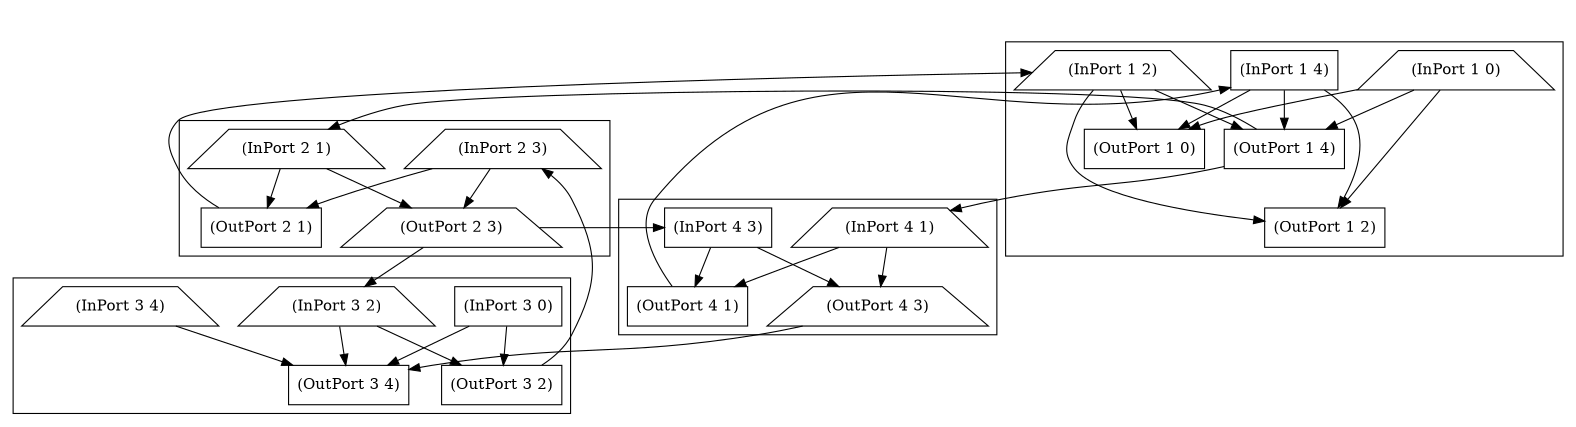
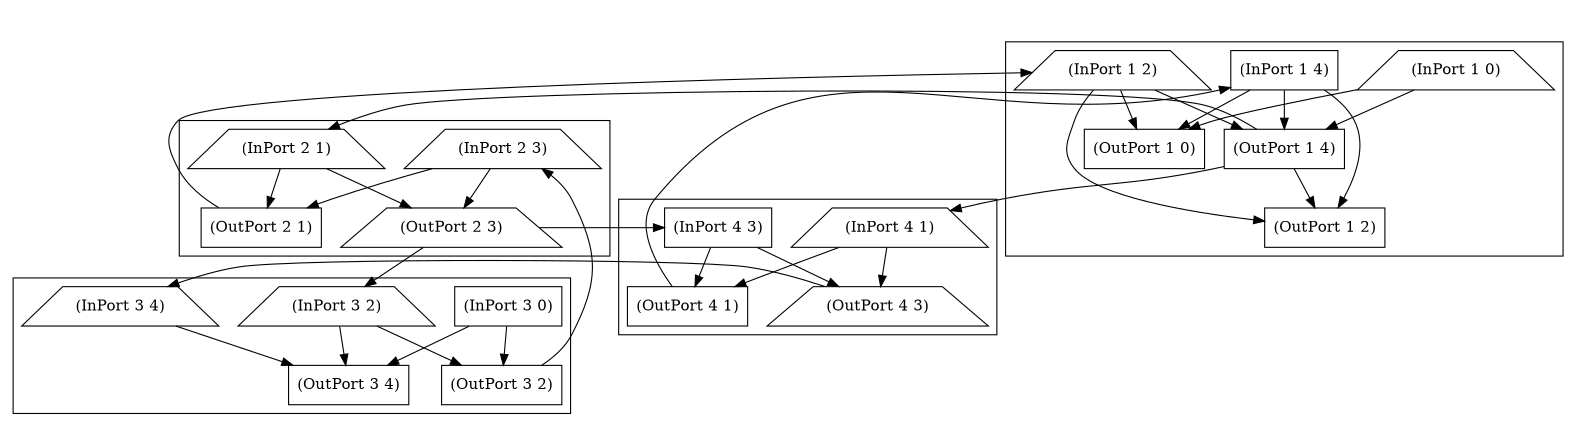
(1394, 145) -> (1302, 184)
(611, 349) -> (632, 262)
